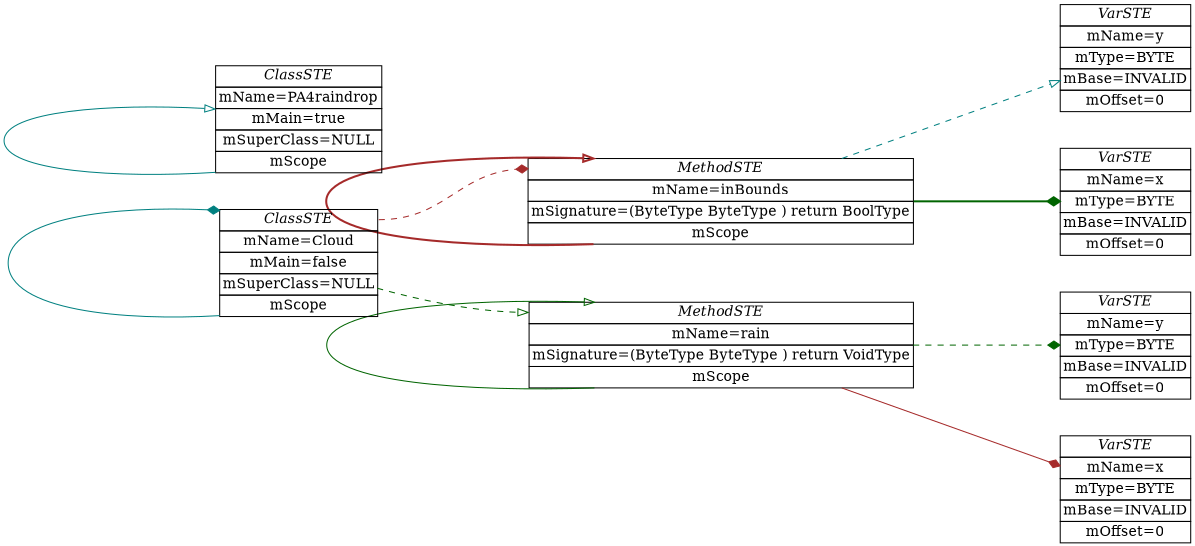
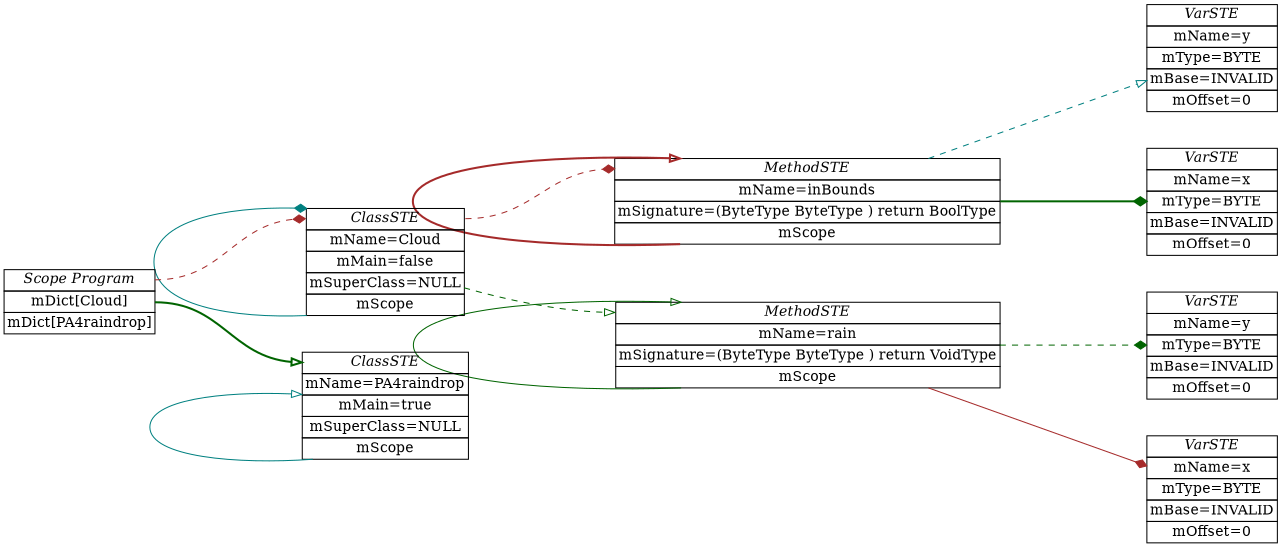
none -> (80, 301)
